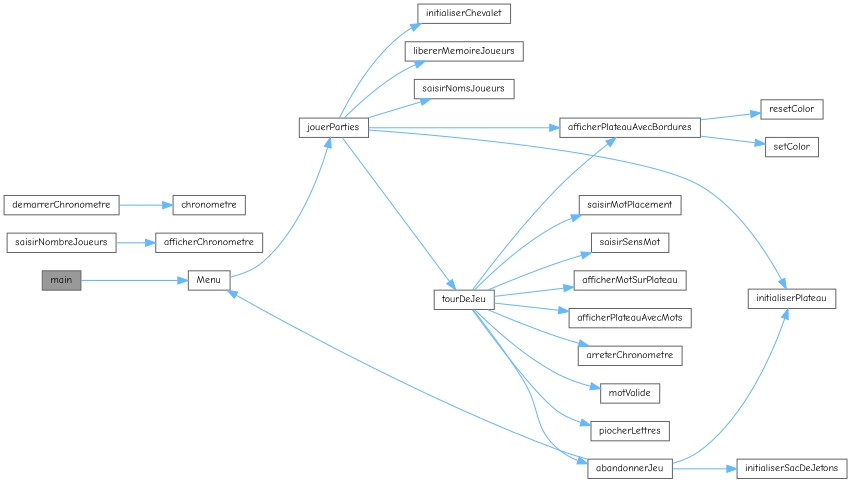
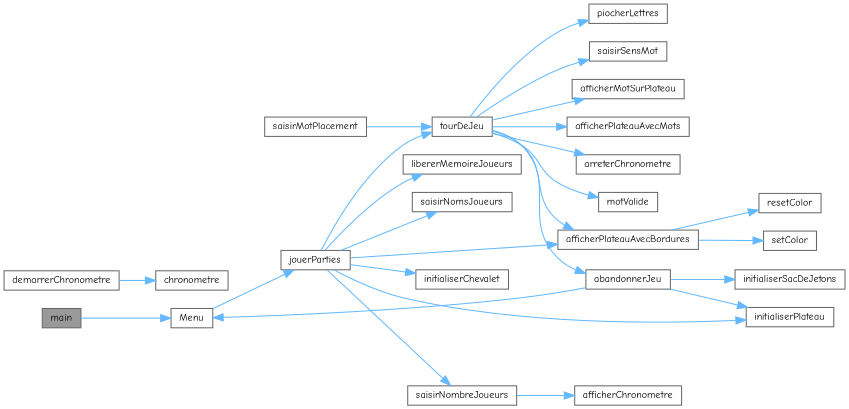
(520, 249) -> (394, 127)
none -> (385, 324)
